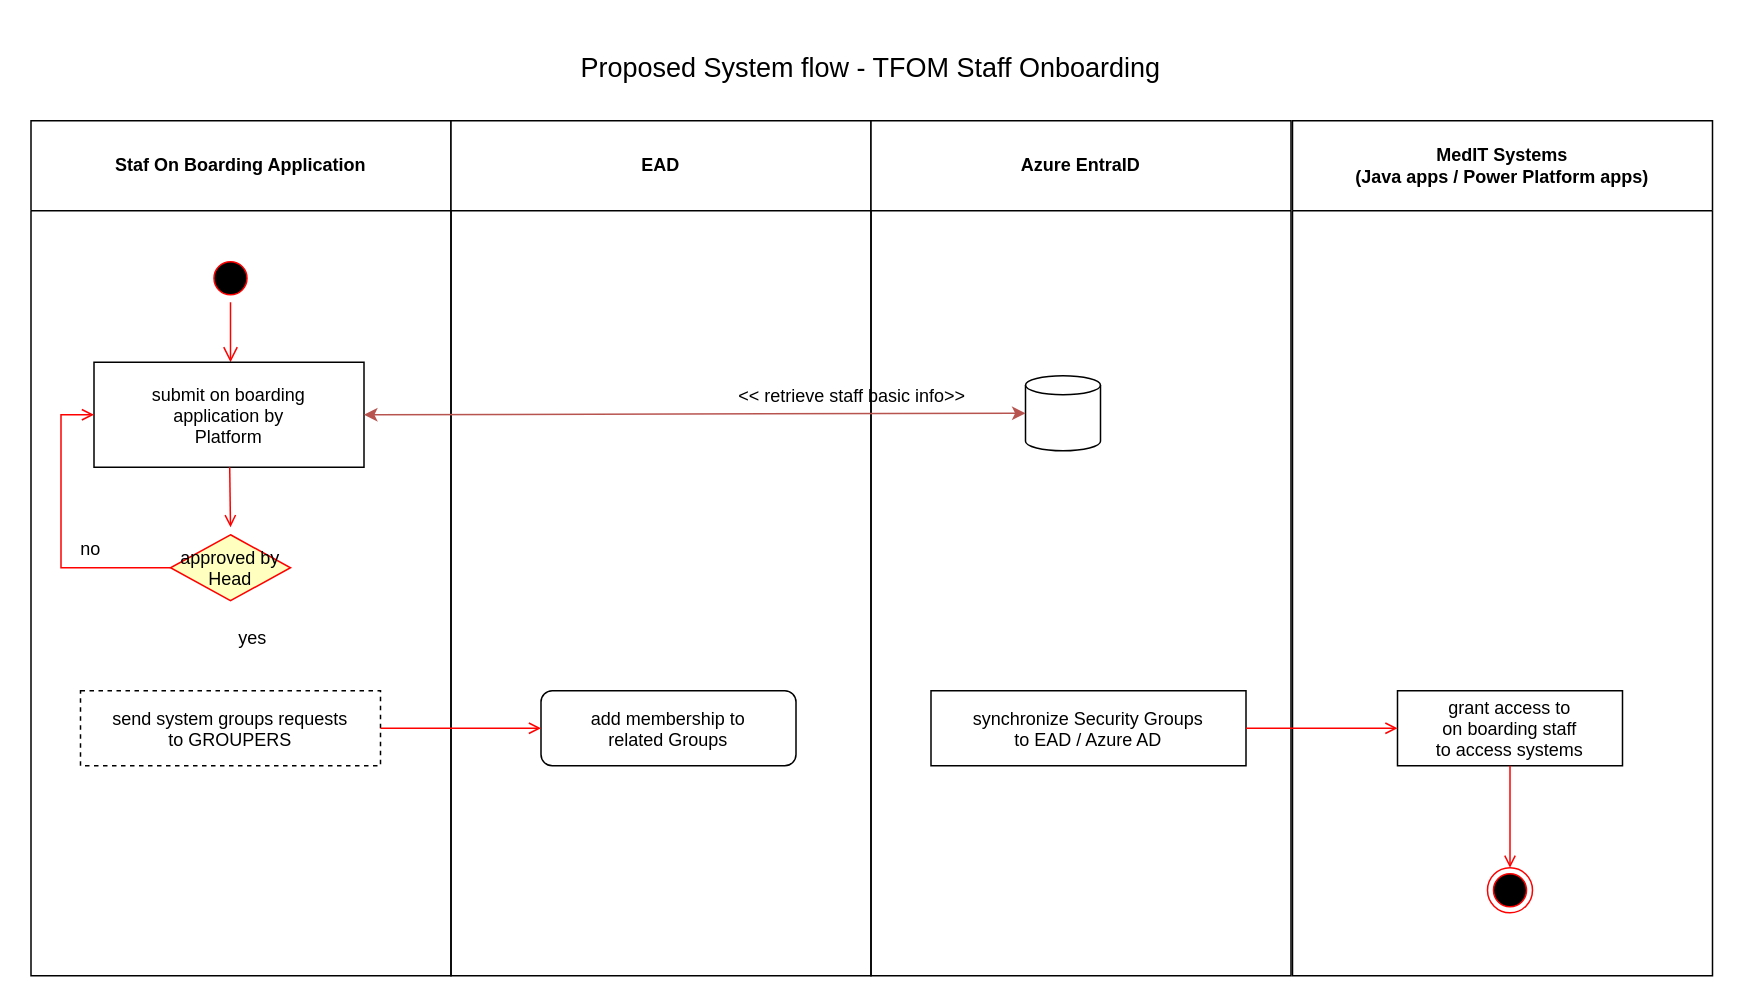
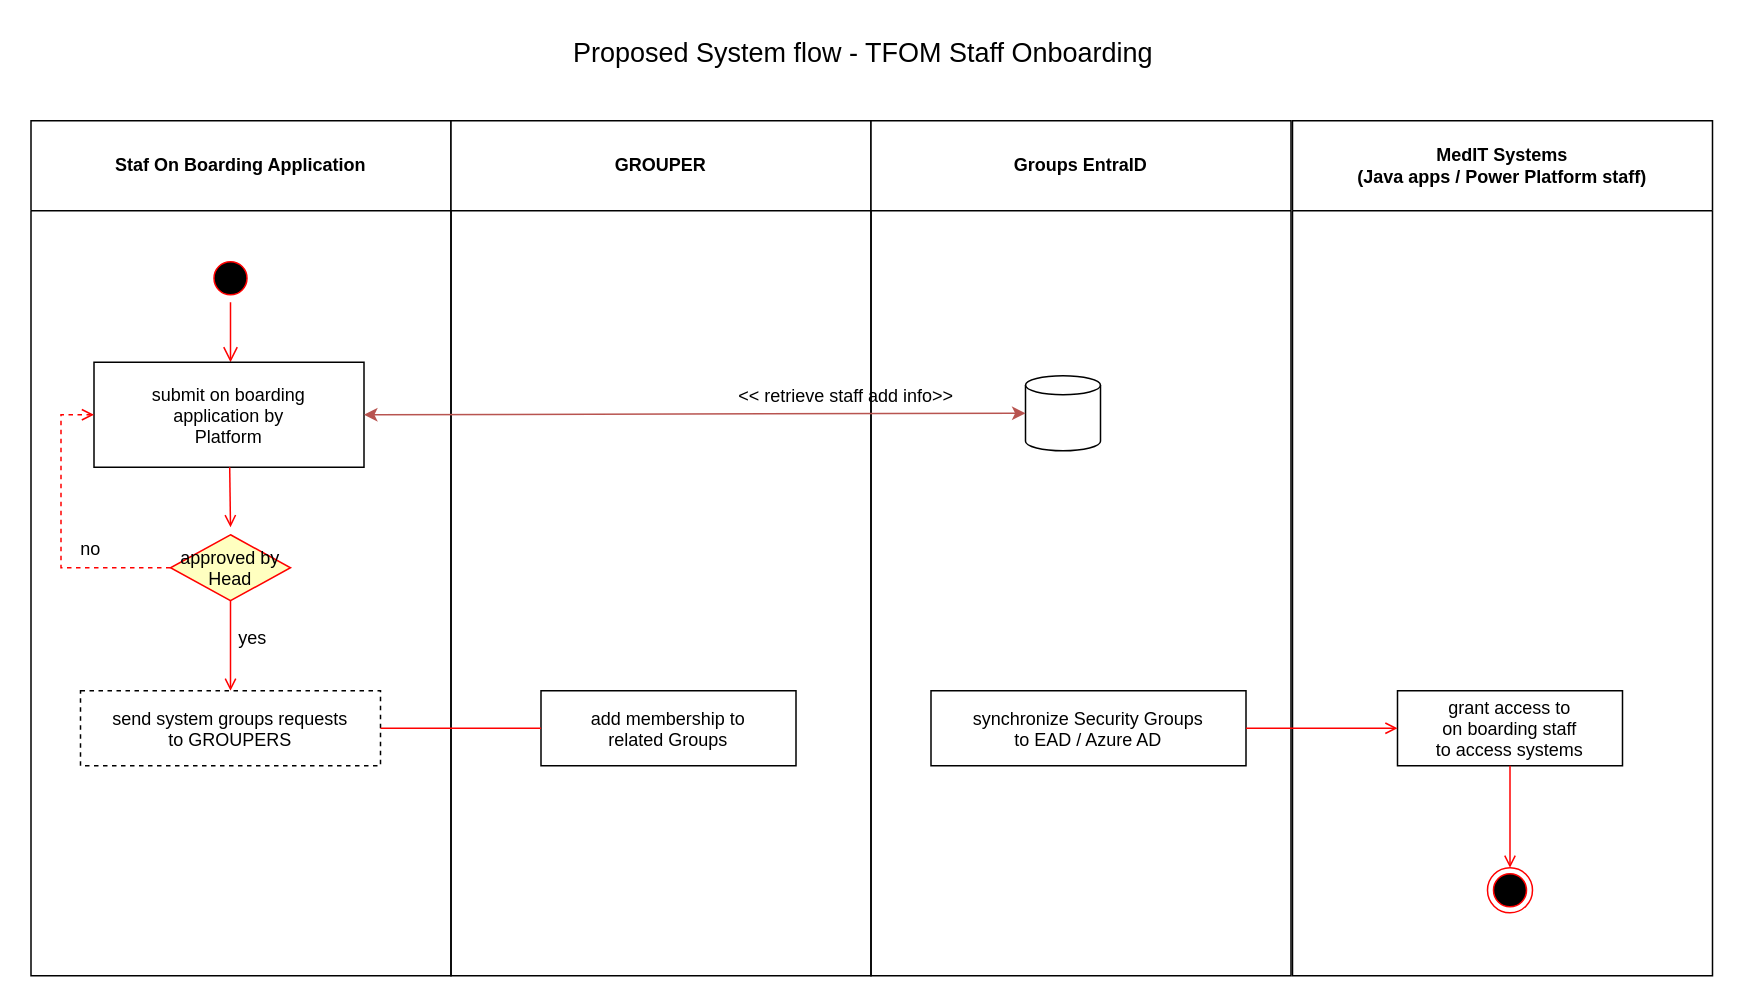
(871, 68) -> (863, 53)
(661, 166) -> (661, 166)
(1081, 166) -> (1081, 166)
(1502, 166) -> (1502, 166)
(874, 397) -> (866, 397)
(61, 532) -> (61, 532)
none -> (230, 644)
(534, 728) -> (535, 728)
(668, 728) -> (668, 728)
